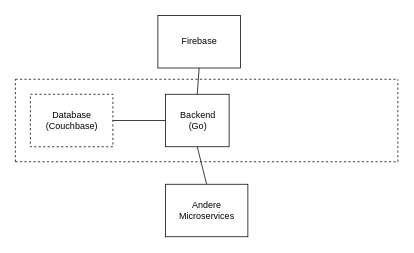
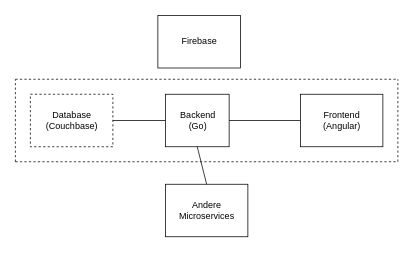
(198, 81) -> none
none -> (264, 120)
none -> (342, 120)
